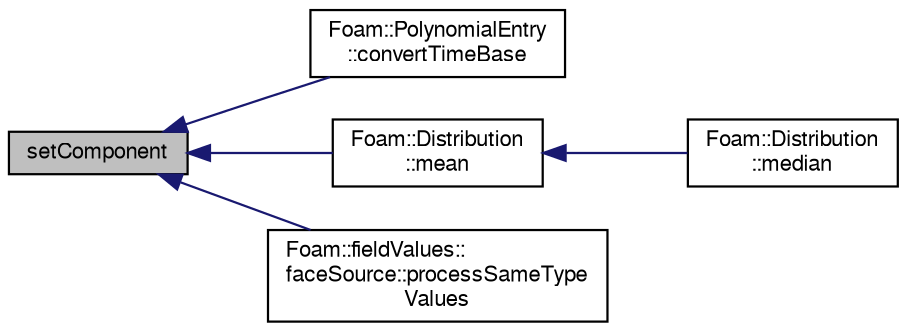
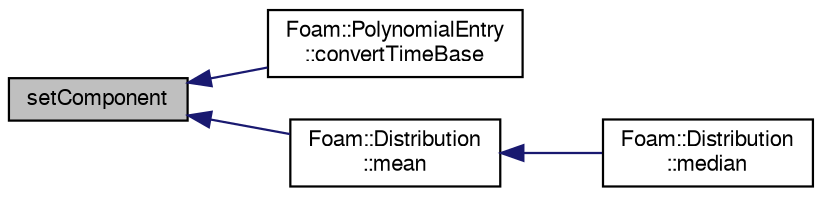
(438, 276) -> none
